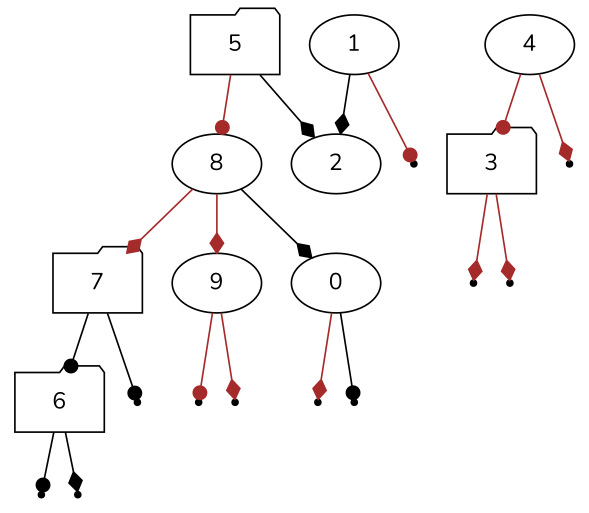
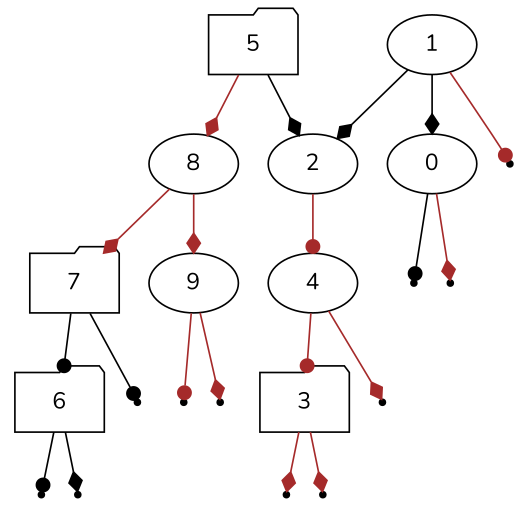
(227, 98) -> (228, 96)
(269, 216) -> (432, 95)
none -> (313, 217)
